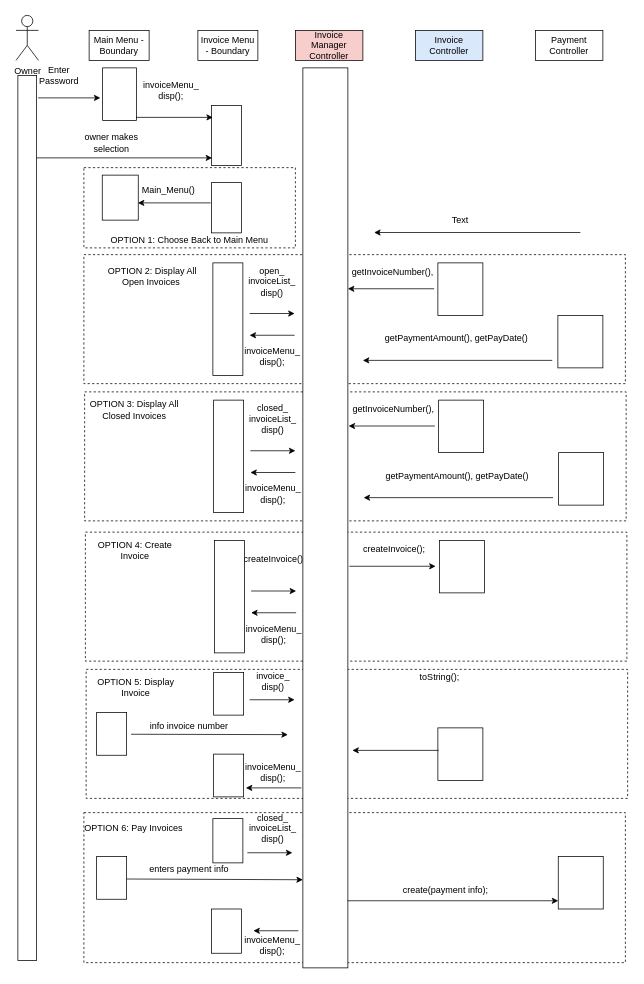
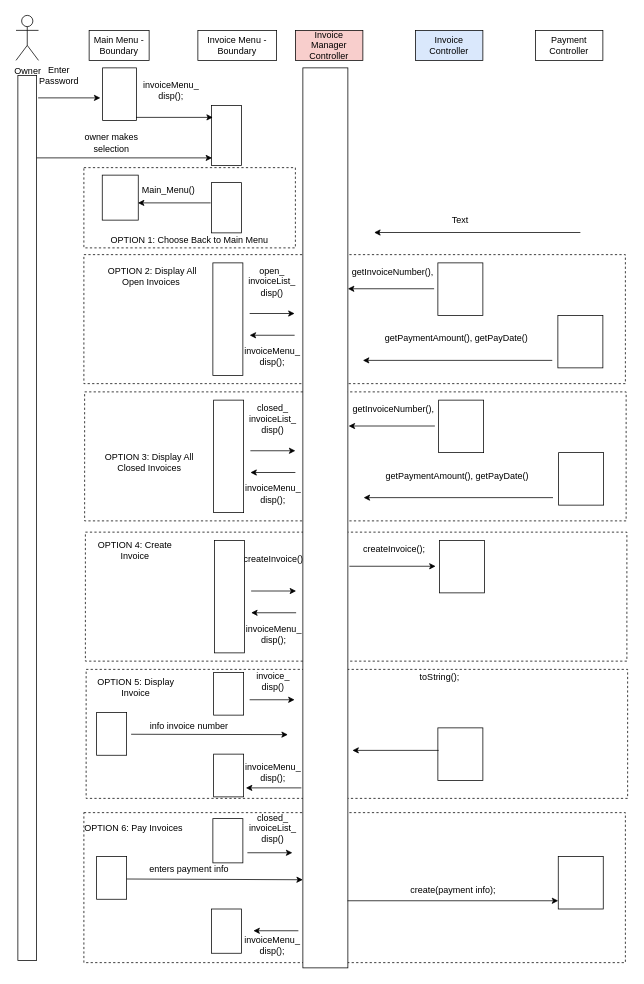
(228, 45) -> (237, 45)
(134, 410) -> (149, 462)
(445, 890) -> (453, 890)
